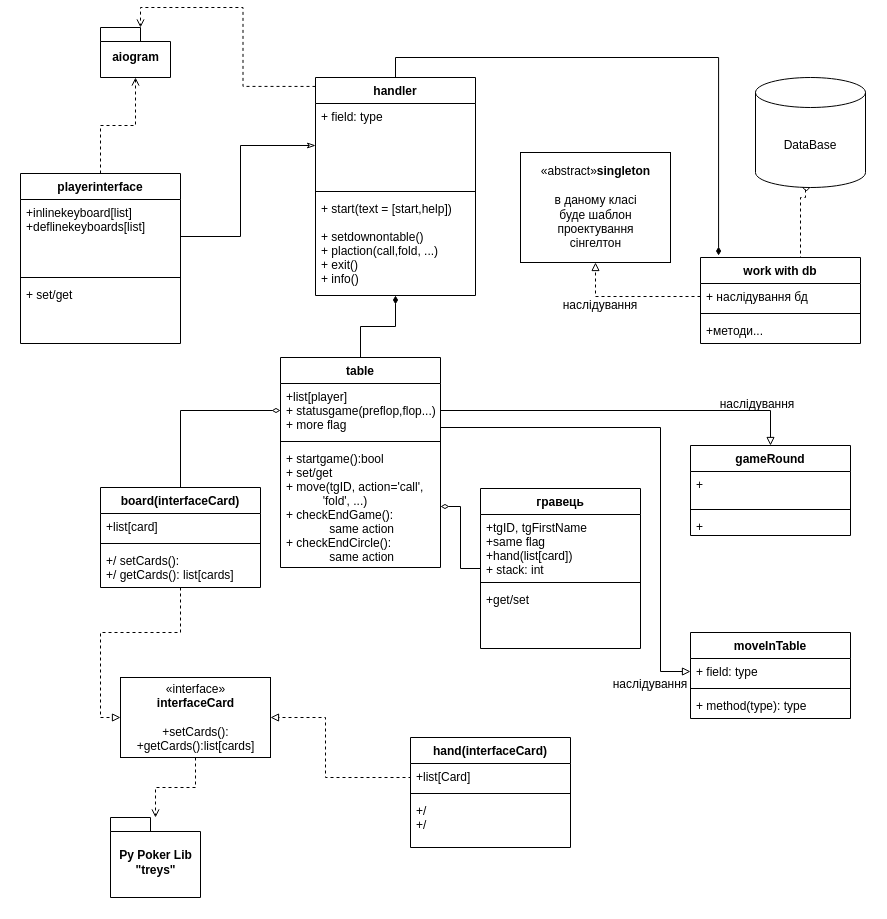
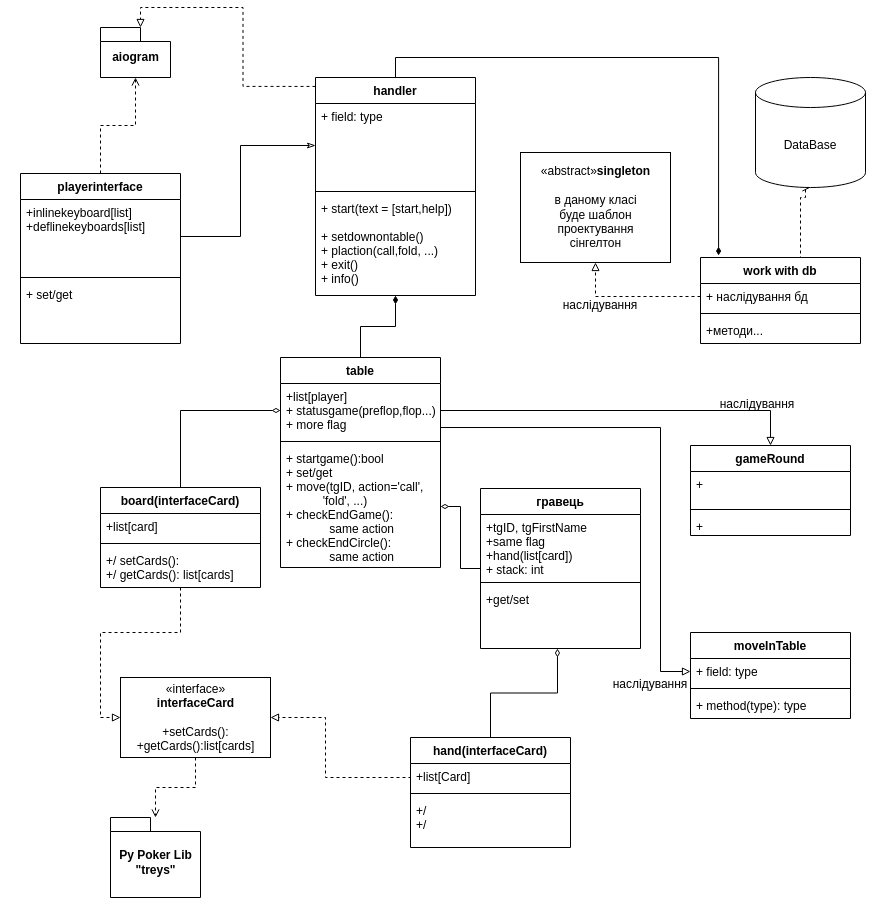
(141, 21) -> (141, 18)
(806, 190) -> (806, 190)
none -> (520, 693)
